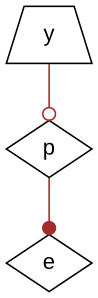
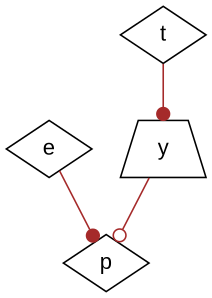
none -> (163, 35)
(49, 200) -> (75, 200)
